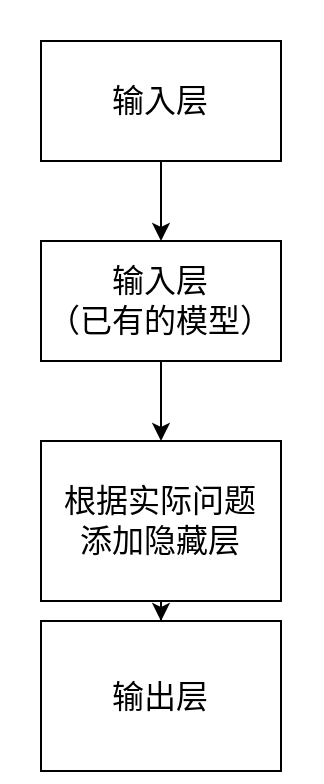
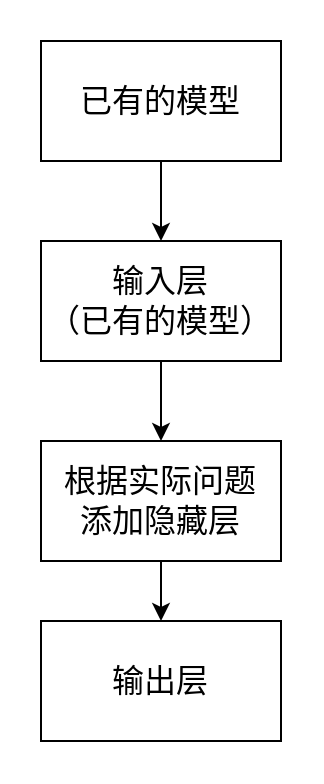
(161, 101) -> (161, 101)
(161, 521) -> (161, 501)
(161, 696) -> (161, 681)
